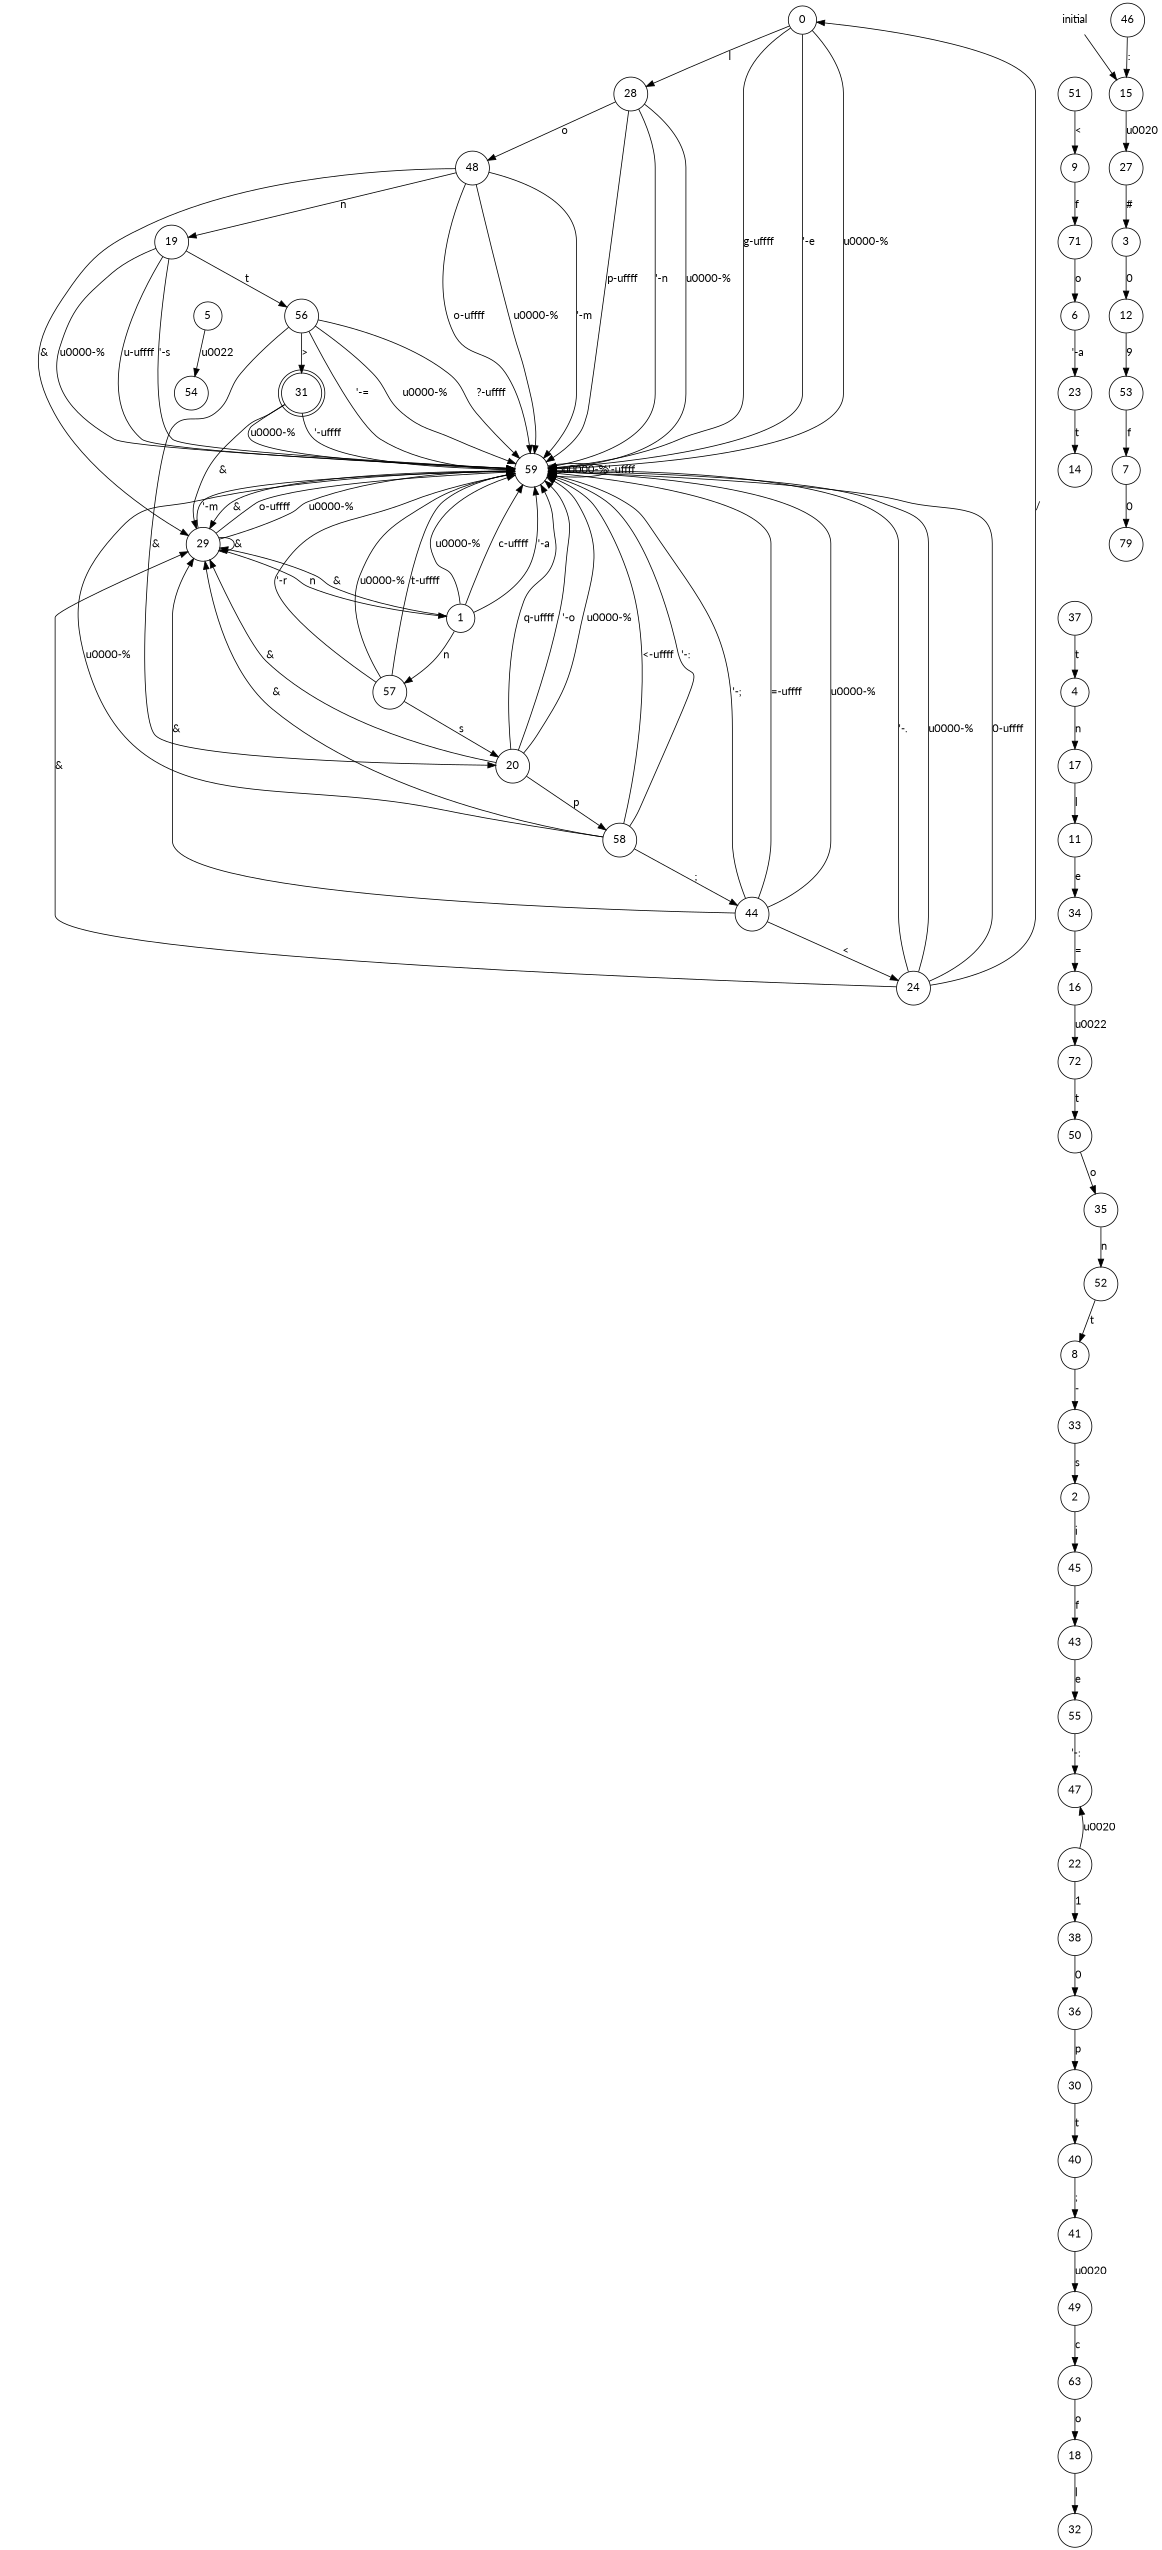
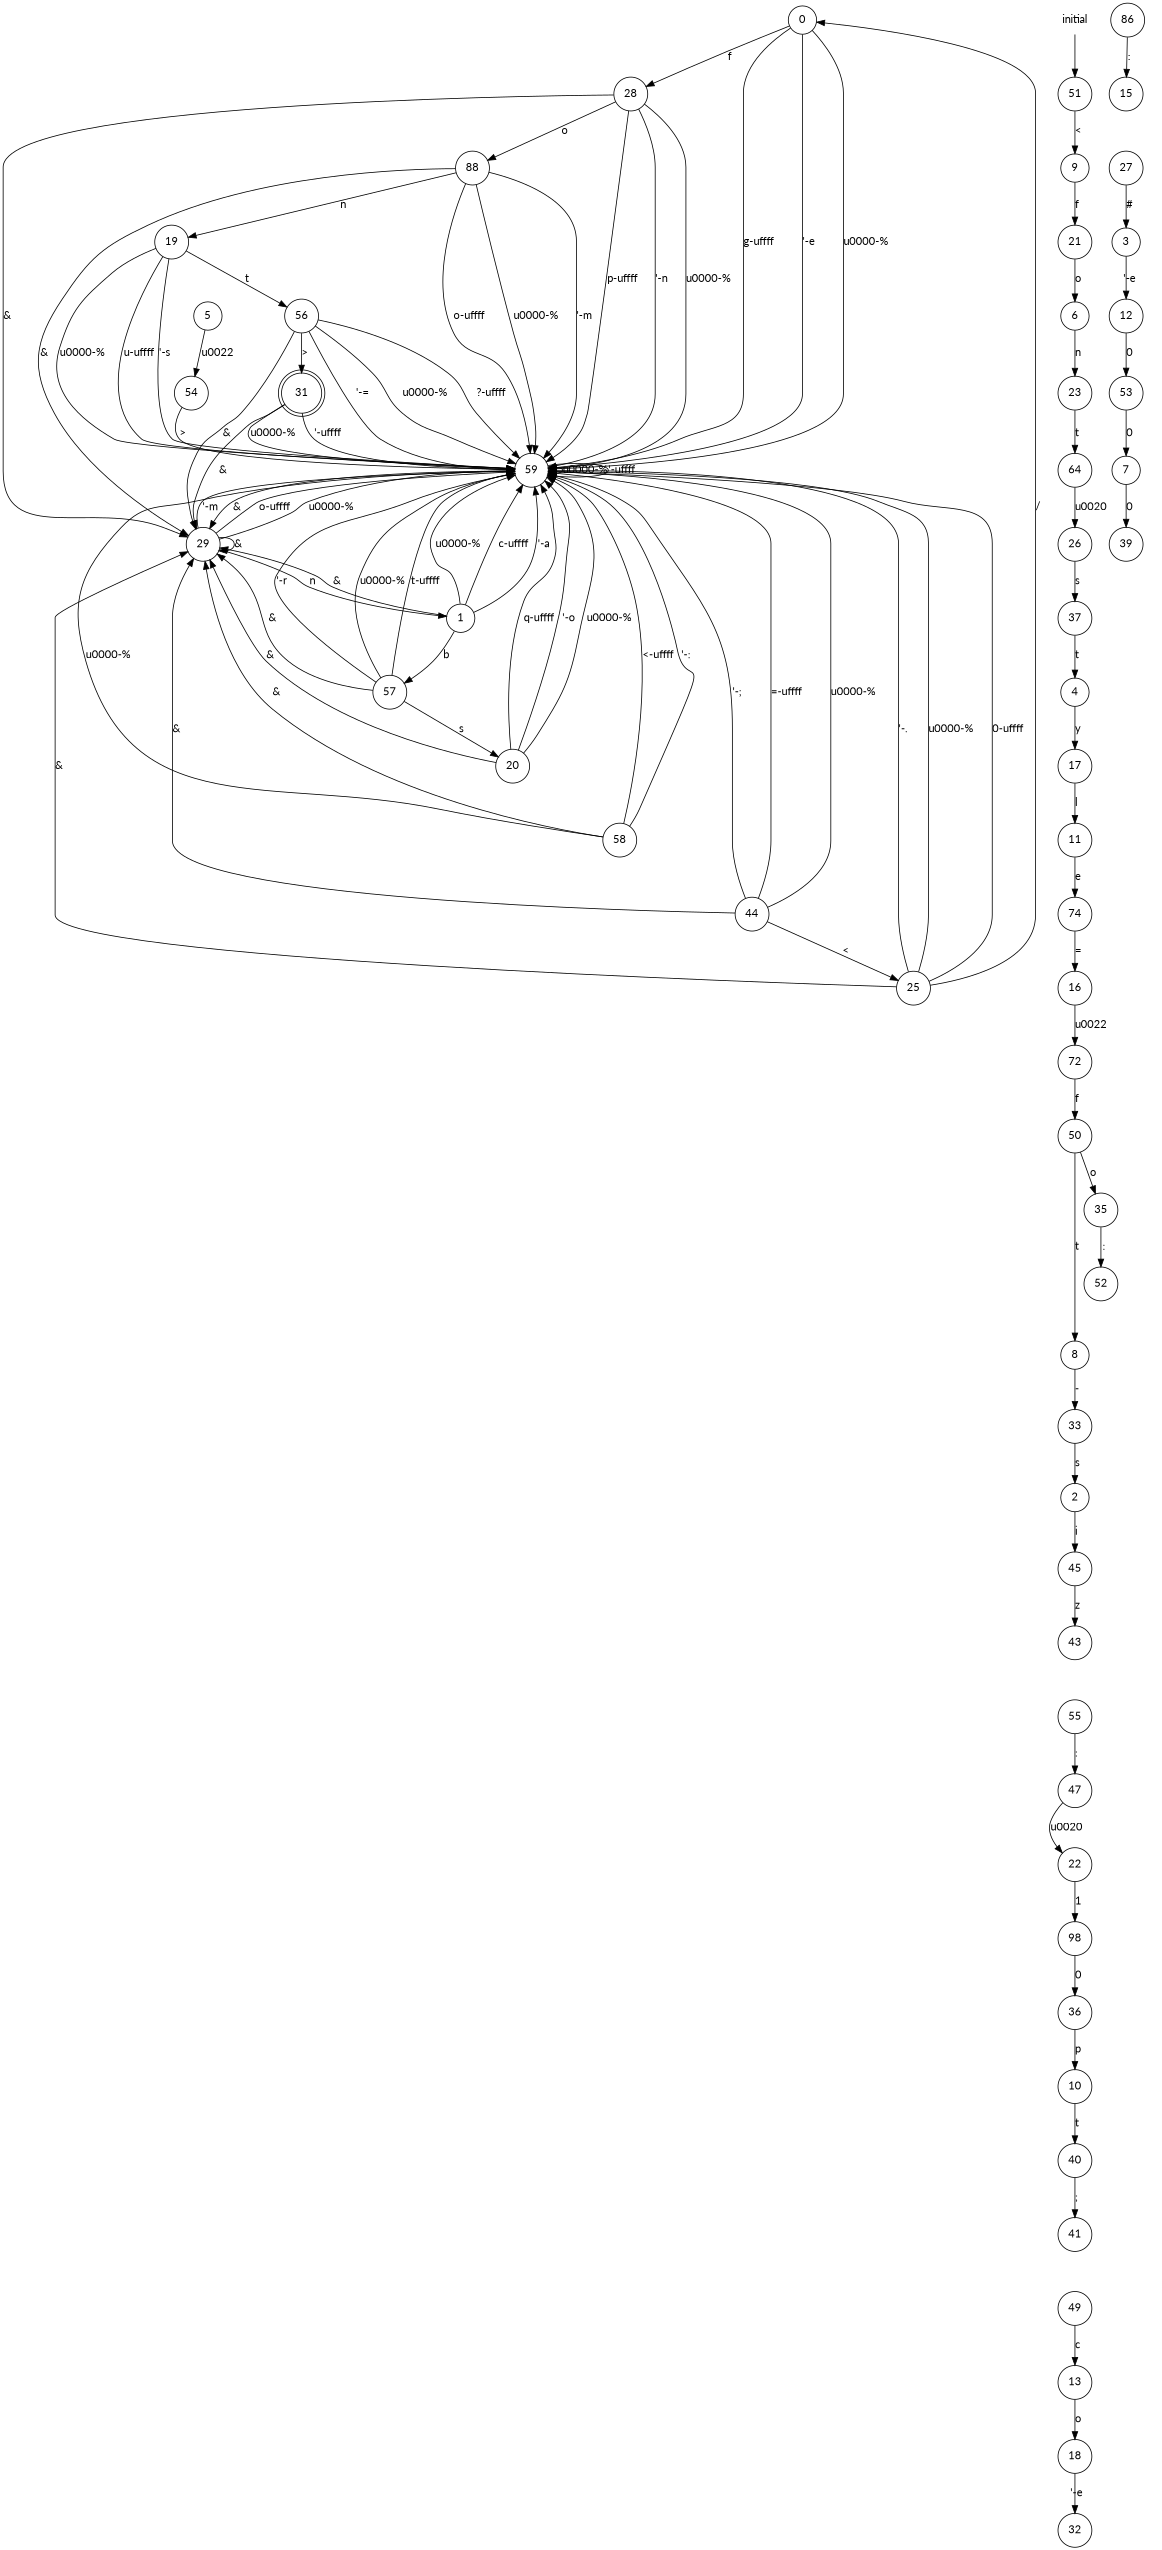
(1128, 20) -> (1128, 20)
(1098, 54) -> (1075, 52)
(730, 57) -> (730, 57)
(1126, 127) -> none
none -> (50, 139)
(473, 168) -> (473, 168)
(1075, 242) -> (1075, 242)
(1130, 279) -> (1130, 279)
(1078, 353) -> (1078, 353)
(1130, 353) -> (1130, 353)
(1130, 433) -> (1130, 433)
none -> (325, 463)
(1075, 470) -> (1075, 470)
none -> (1075, 544)
(1126, 544) -> (1126, 544)
none -> (277, 649)
(447, 655) -> (447, 655)
(145, 668) -> (228, 423)
(1078, 729) -> (1078, 729)
(563, 801) -> none
(682, 875) -> none
(1075, 914) -> (1075, 914)
(914, 988) -> (914, 988)
(1077, 1099) -> (1077, 1099)
(1104, 1247) -> (1104, 1247)
(1089, 1317) -> (1075, 1243)
(1078, 1606) -> (1078, 1606)
(1075, 1676) -> none
(1077, 1754) -> (1077, 1754)
(1083, 1832) -> (1050, 1824)
(1075, 1939) -> (1075, 1939)
(1075, 2087) -> (1075, 2087)
(1075, 2268) -> none
(1075, 2382) -> (1075, 2382)
(1077, 2493) -> (1077, 2493)
